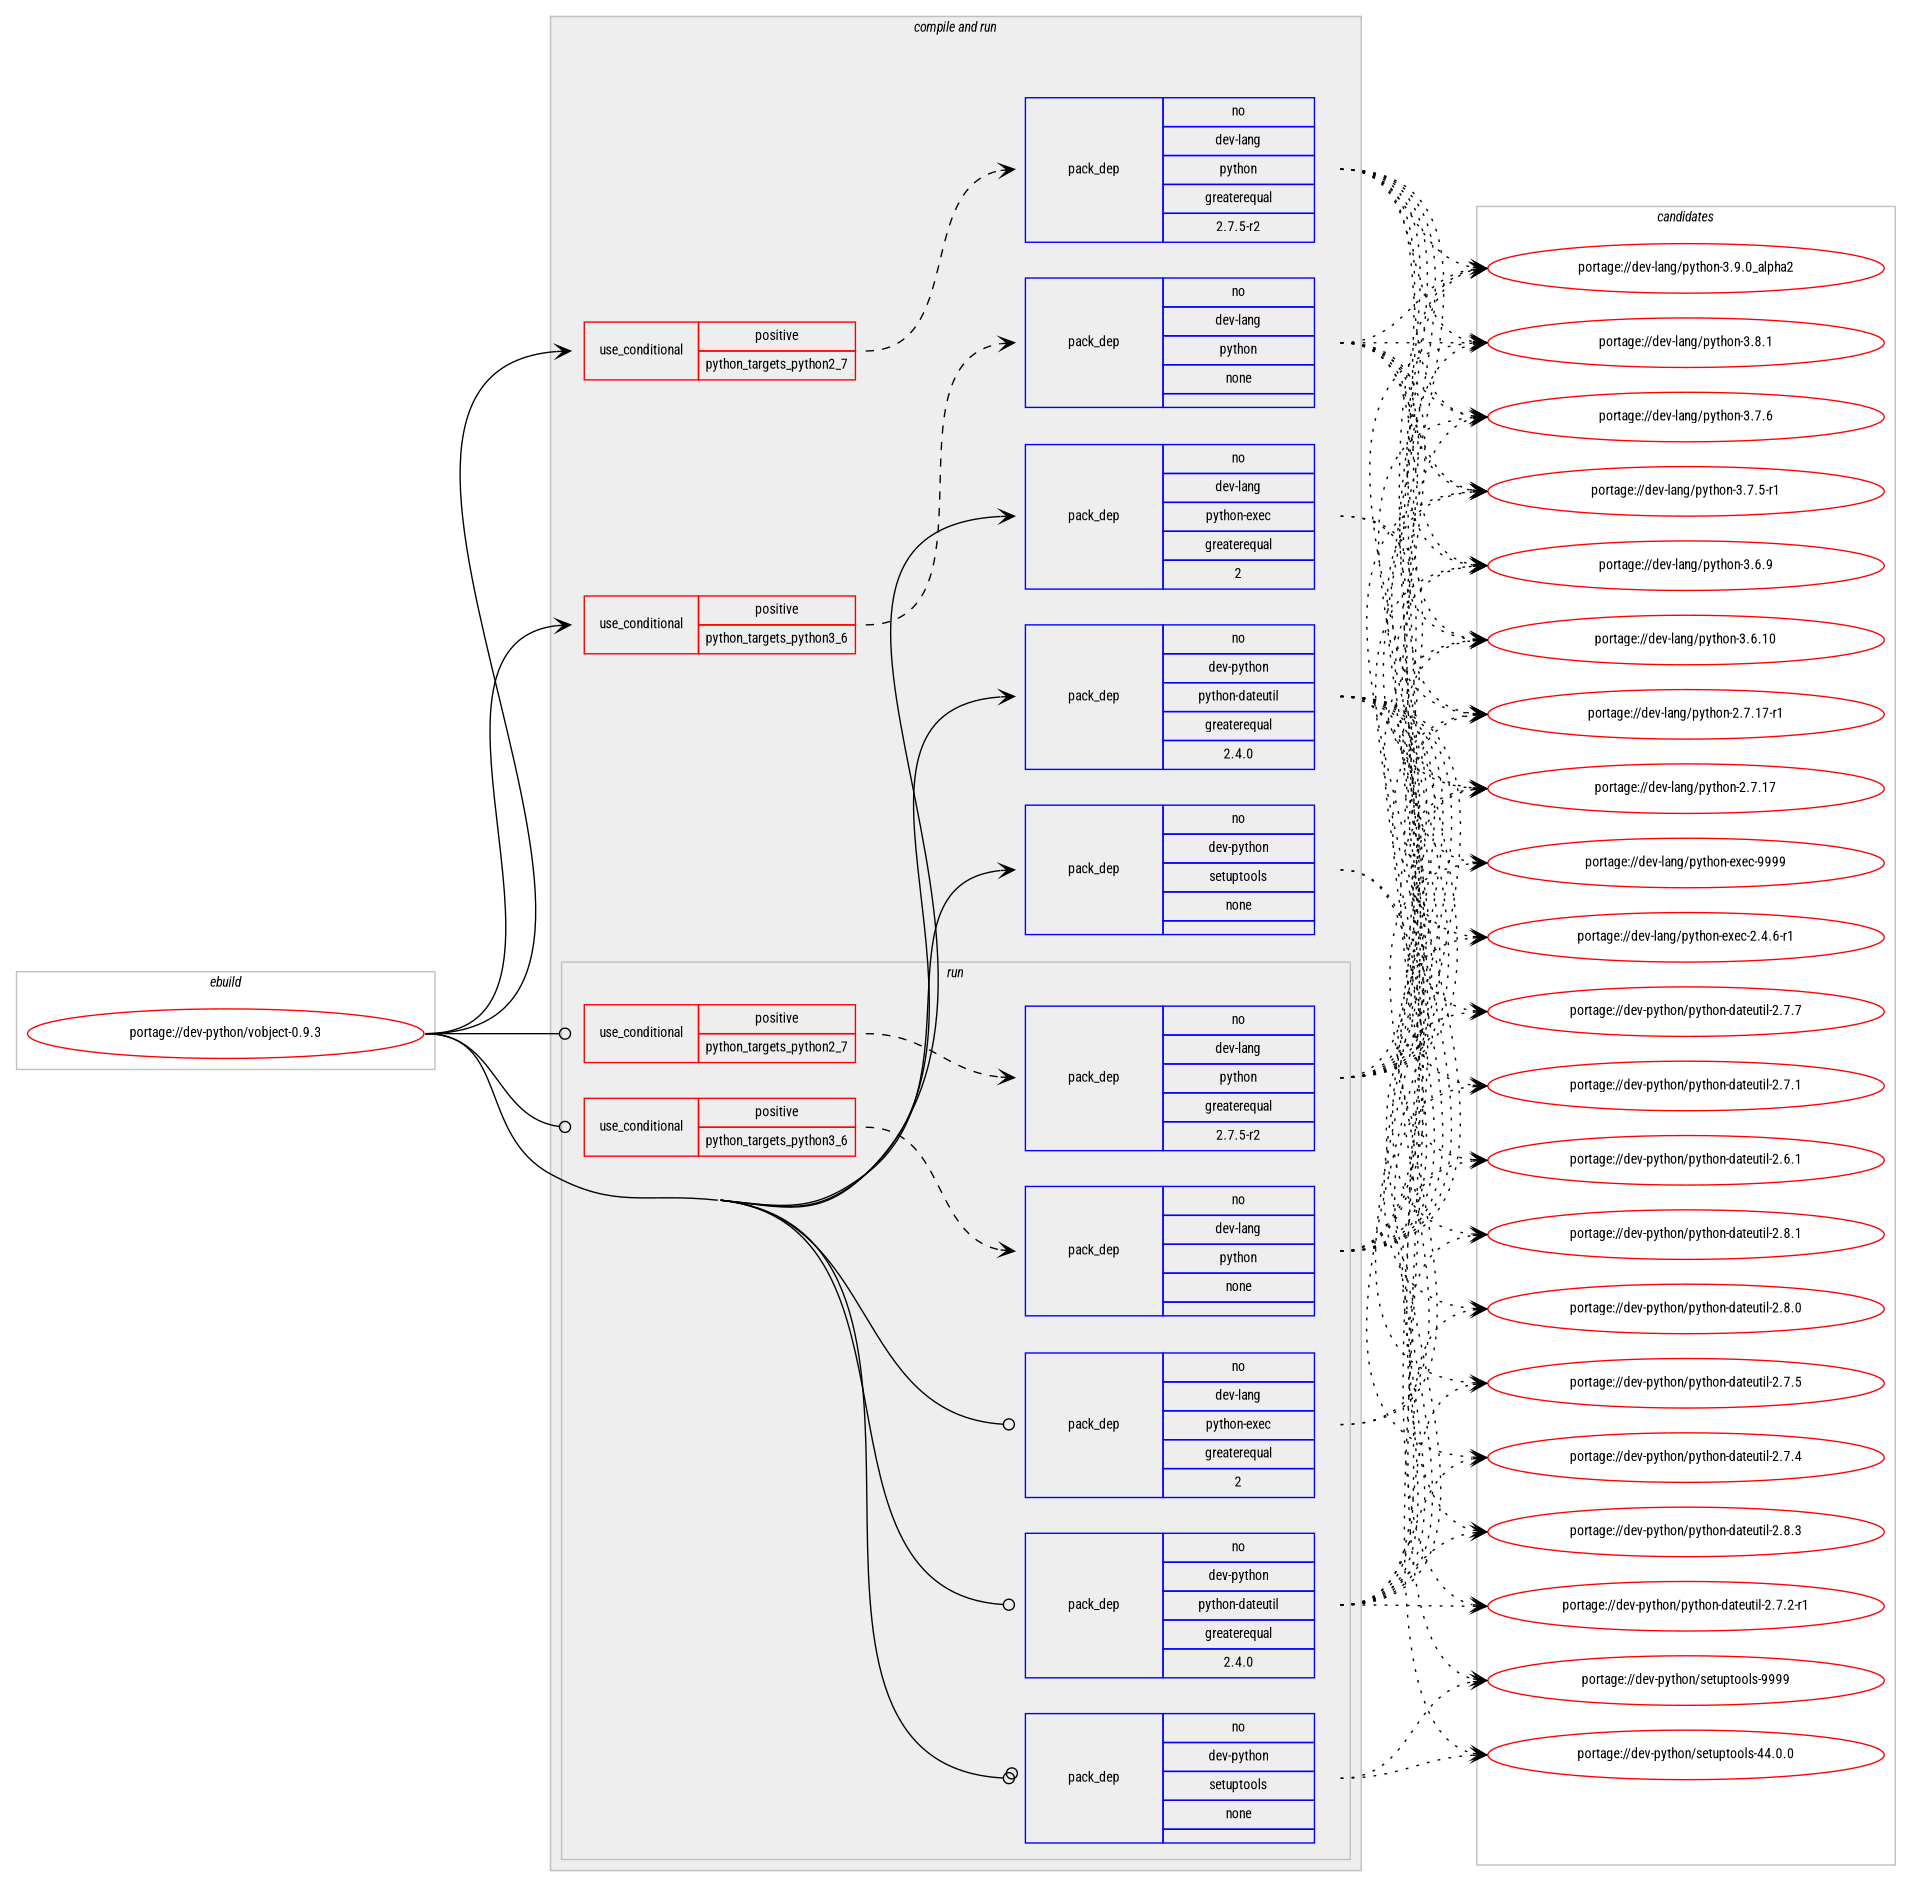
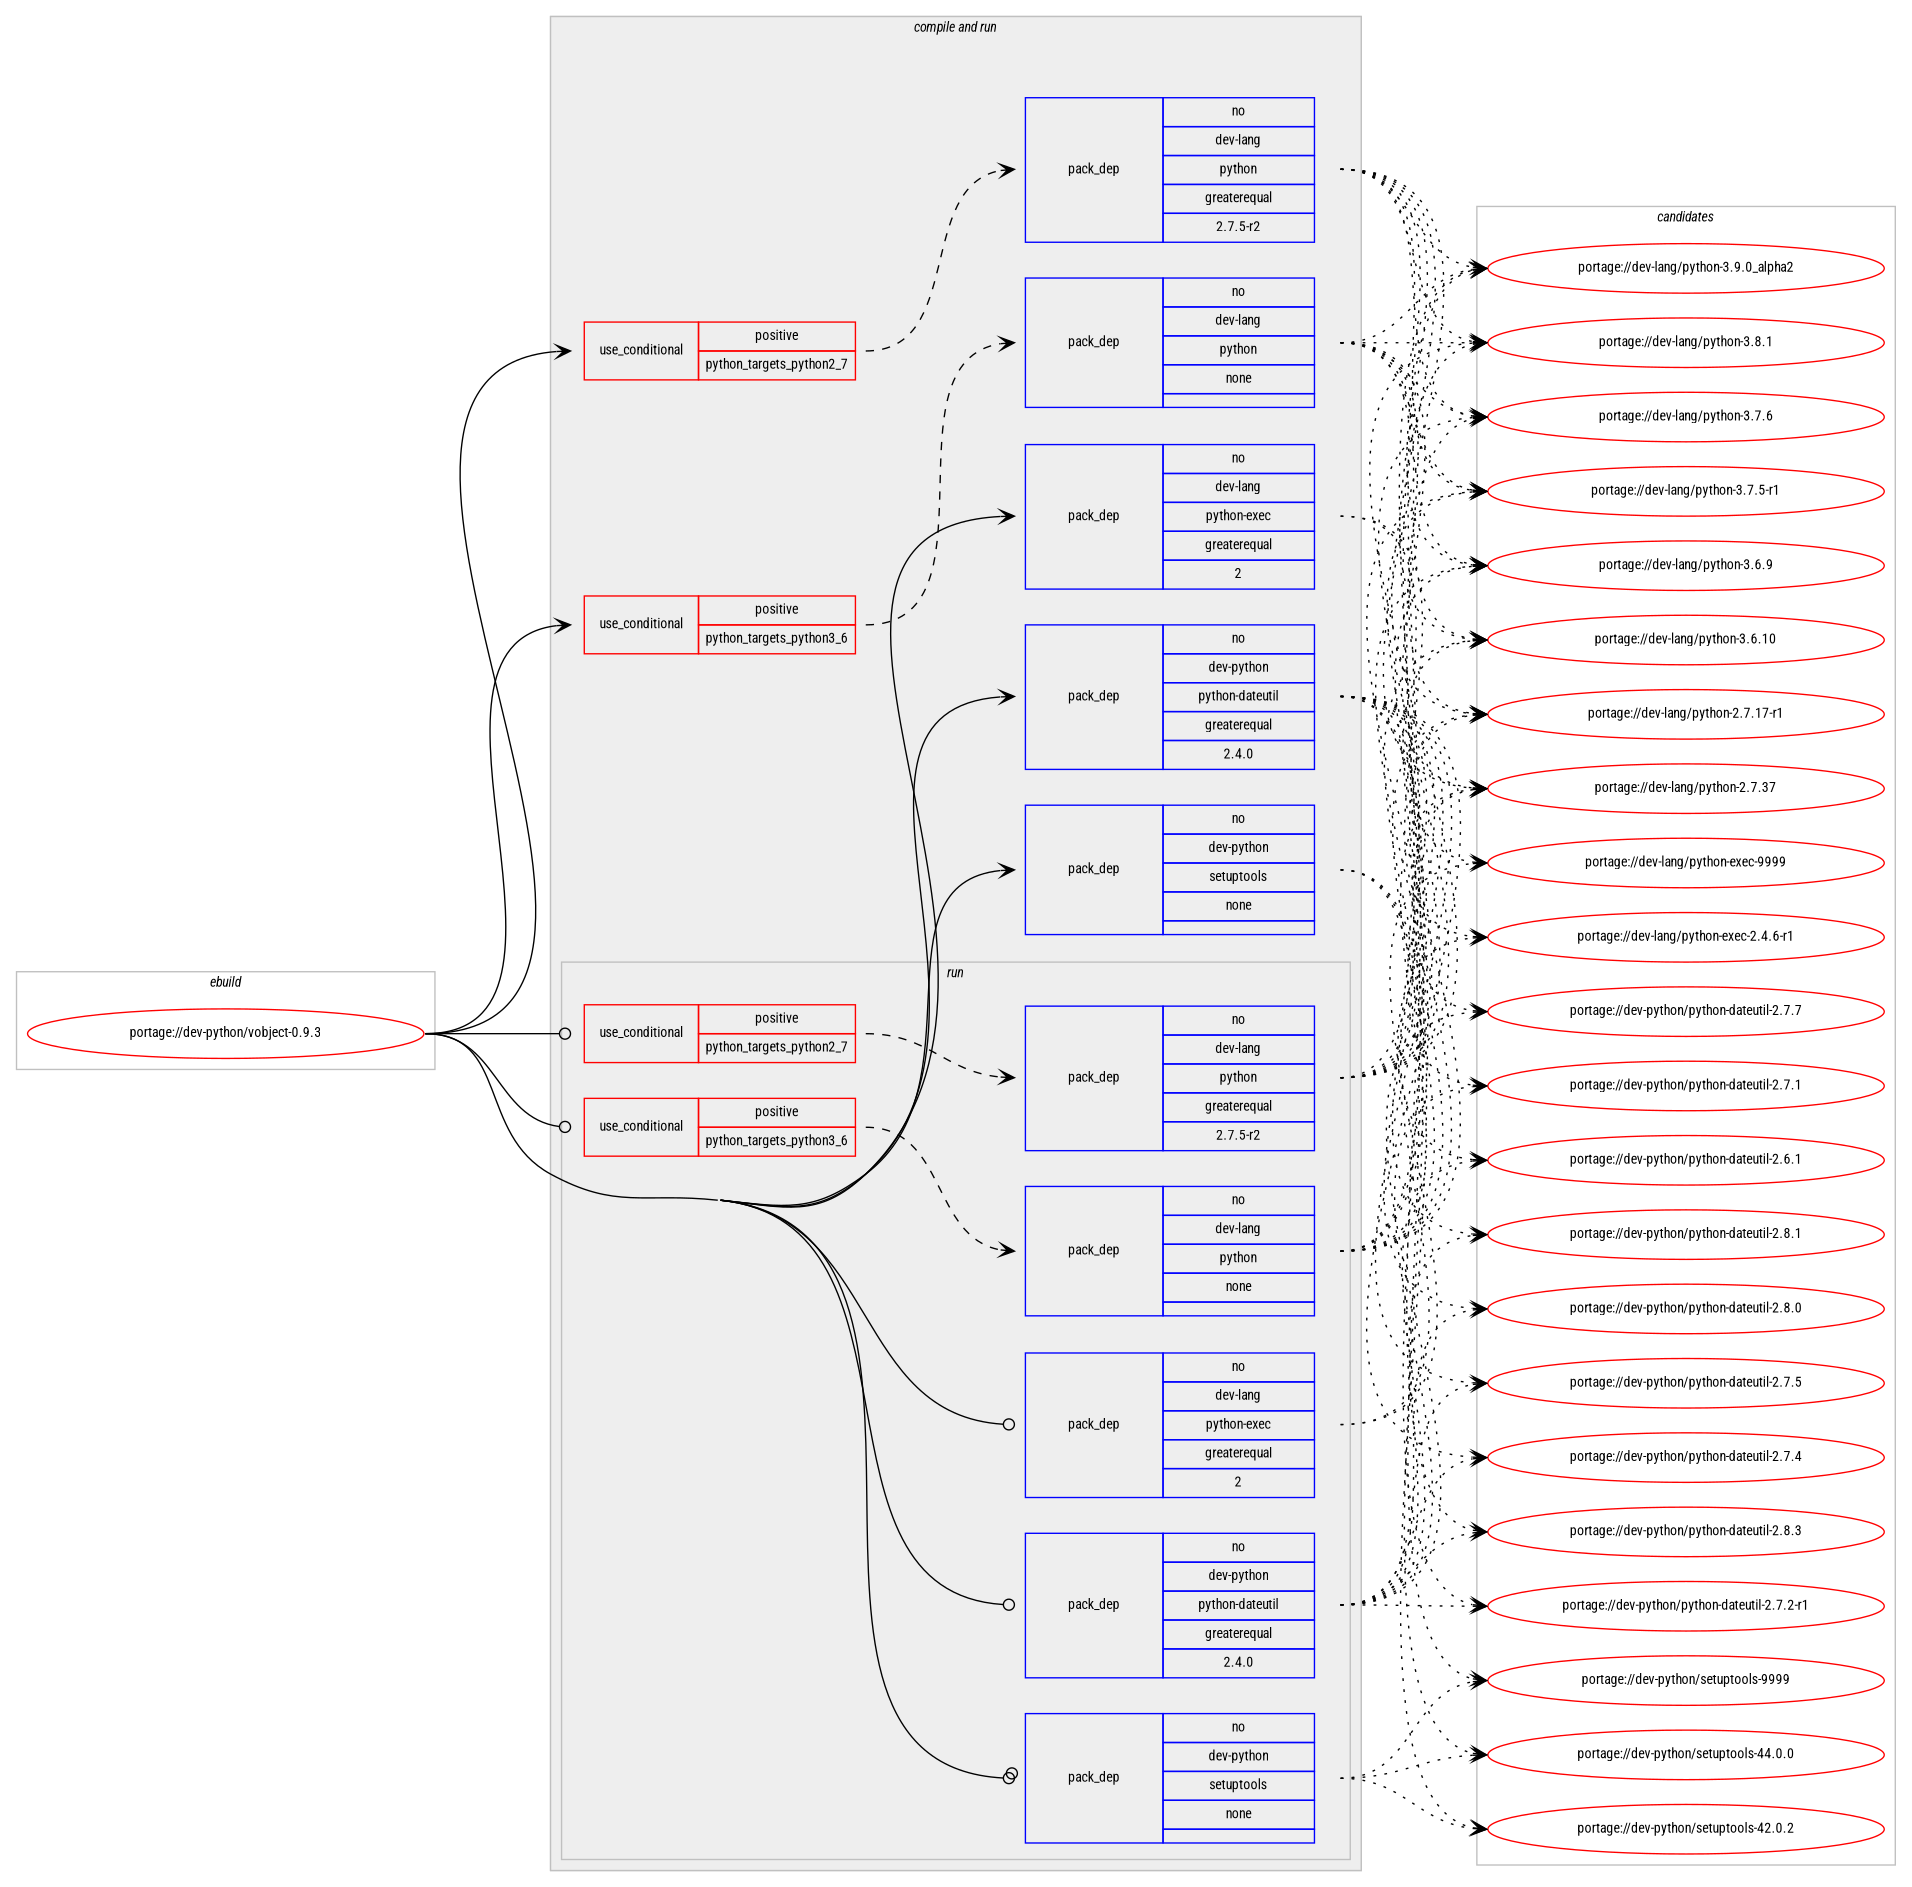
(1686, 789) -> (1686, 789)
none -> (1686, 1829)
